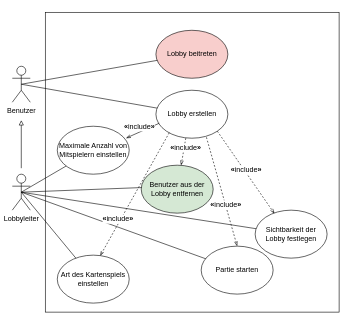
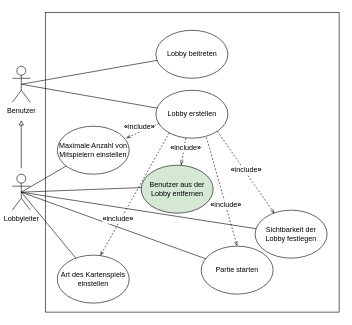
(192, 54) -> (192, 54)
(136, 134) -> (136, 134)
